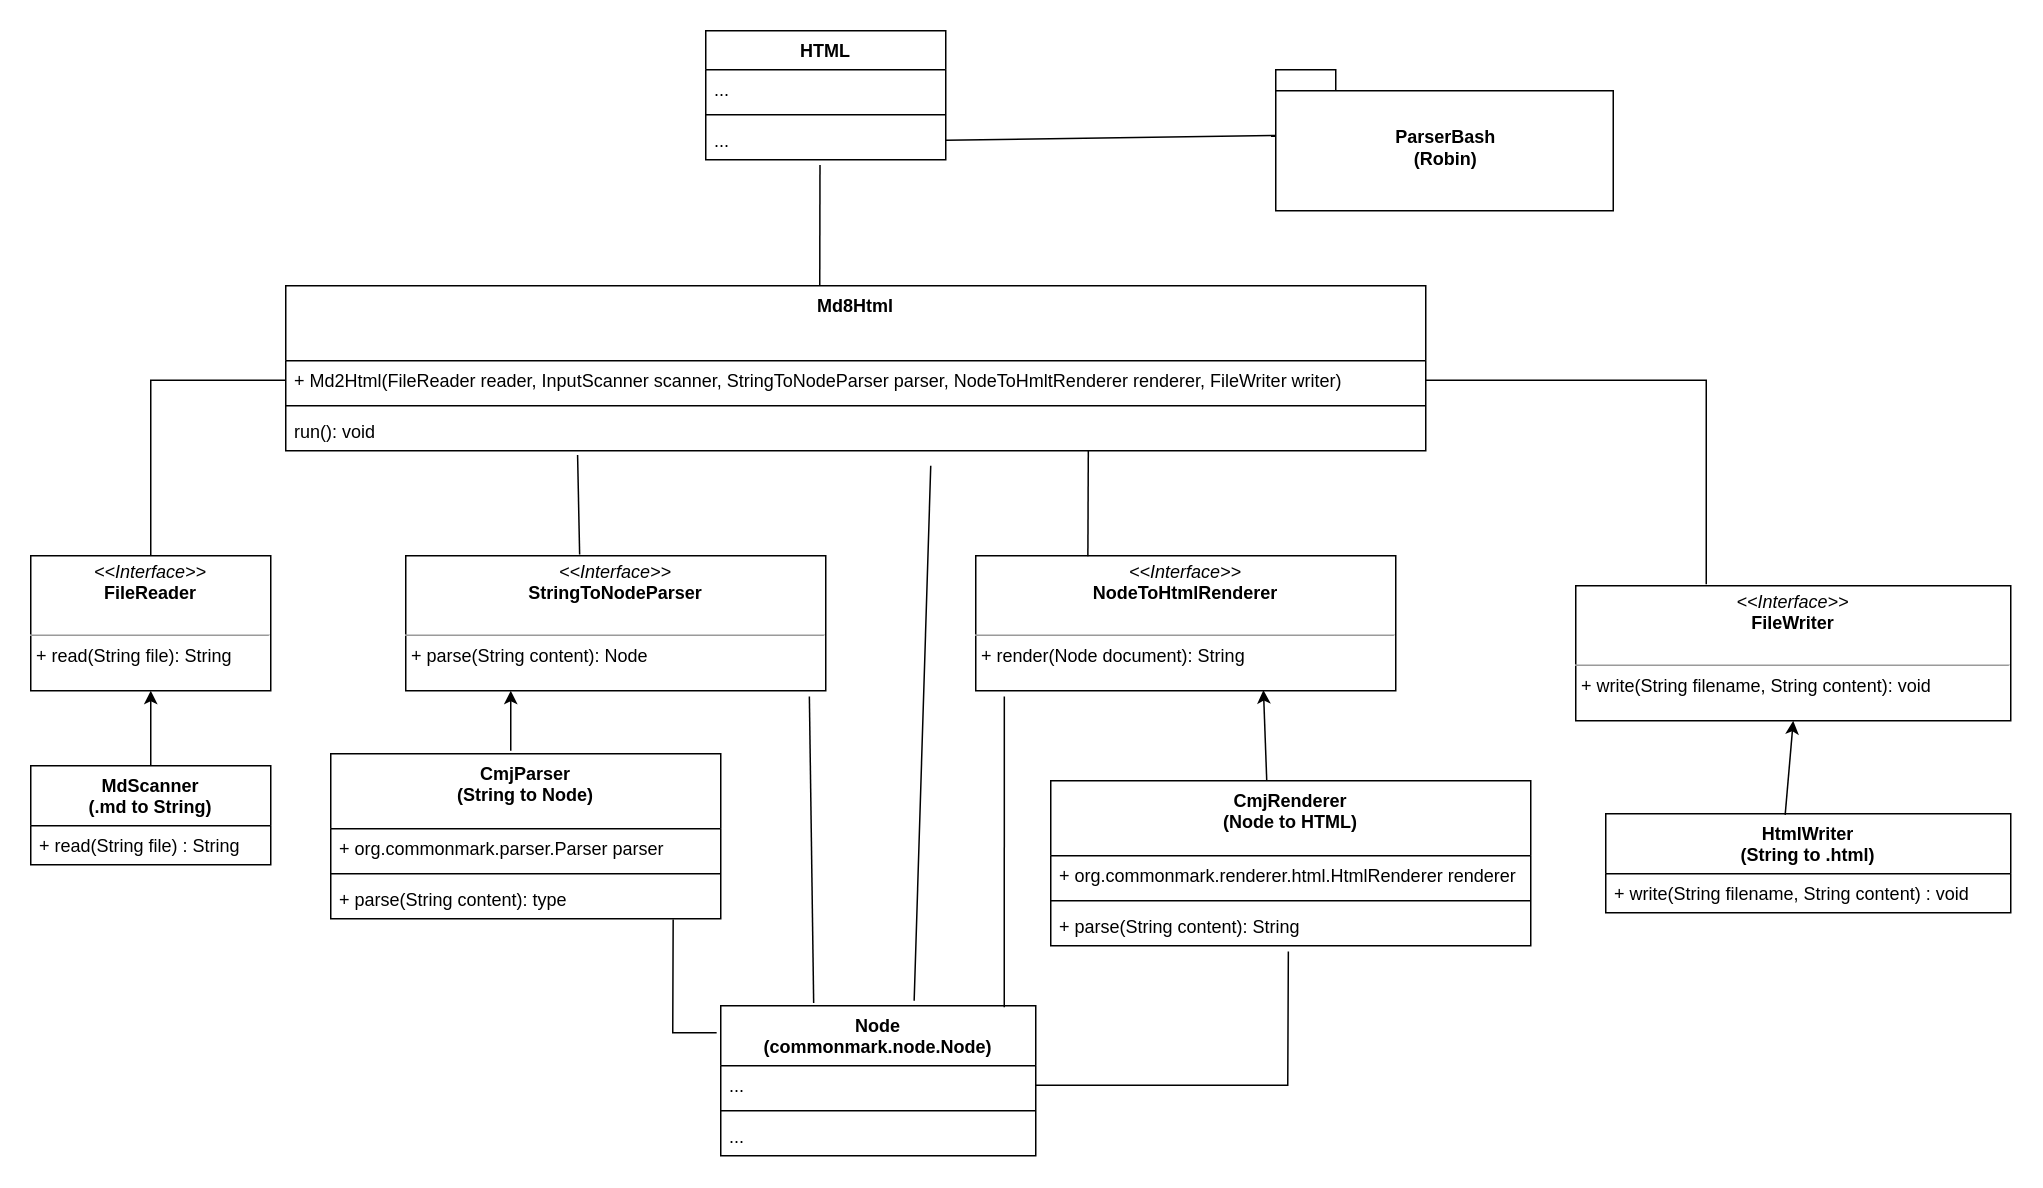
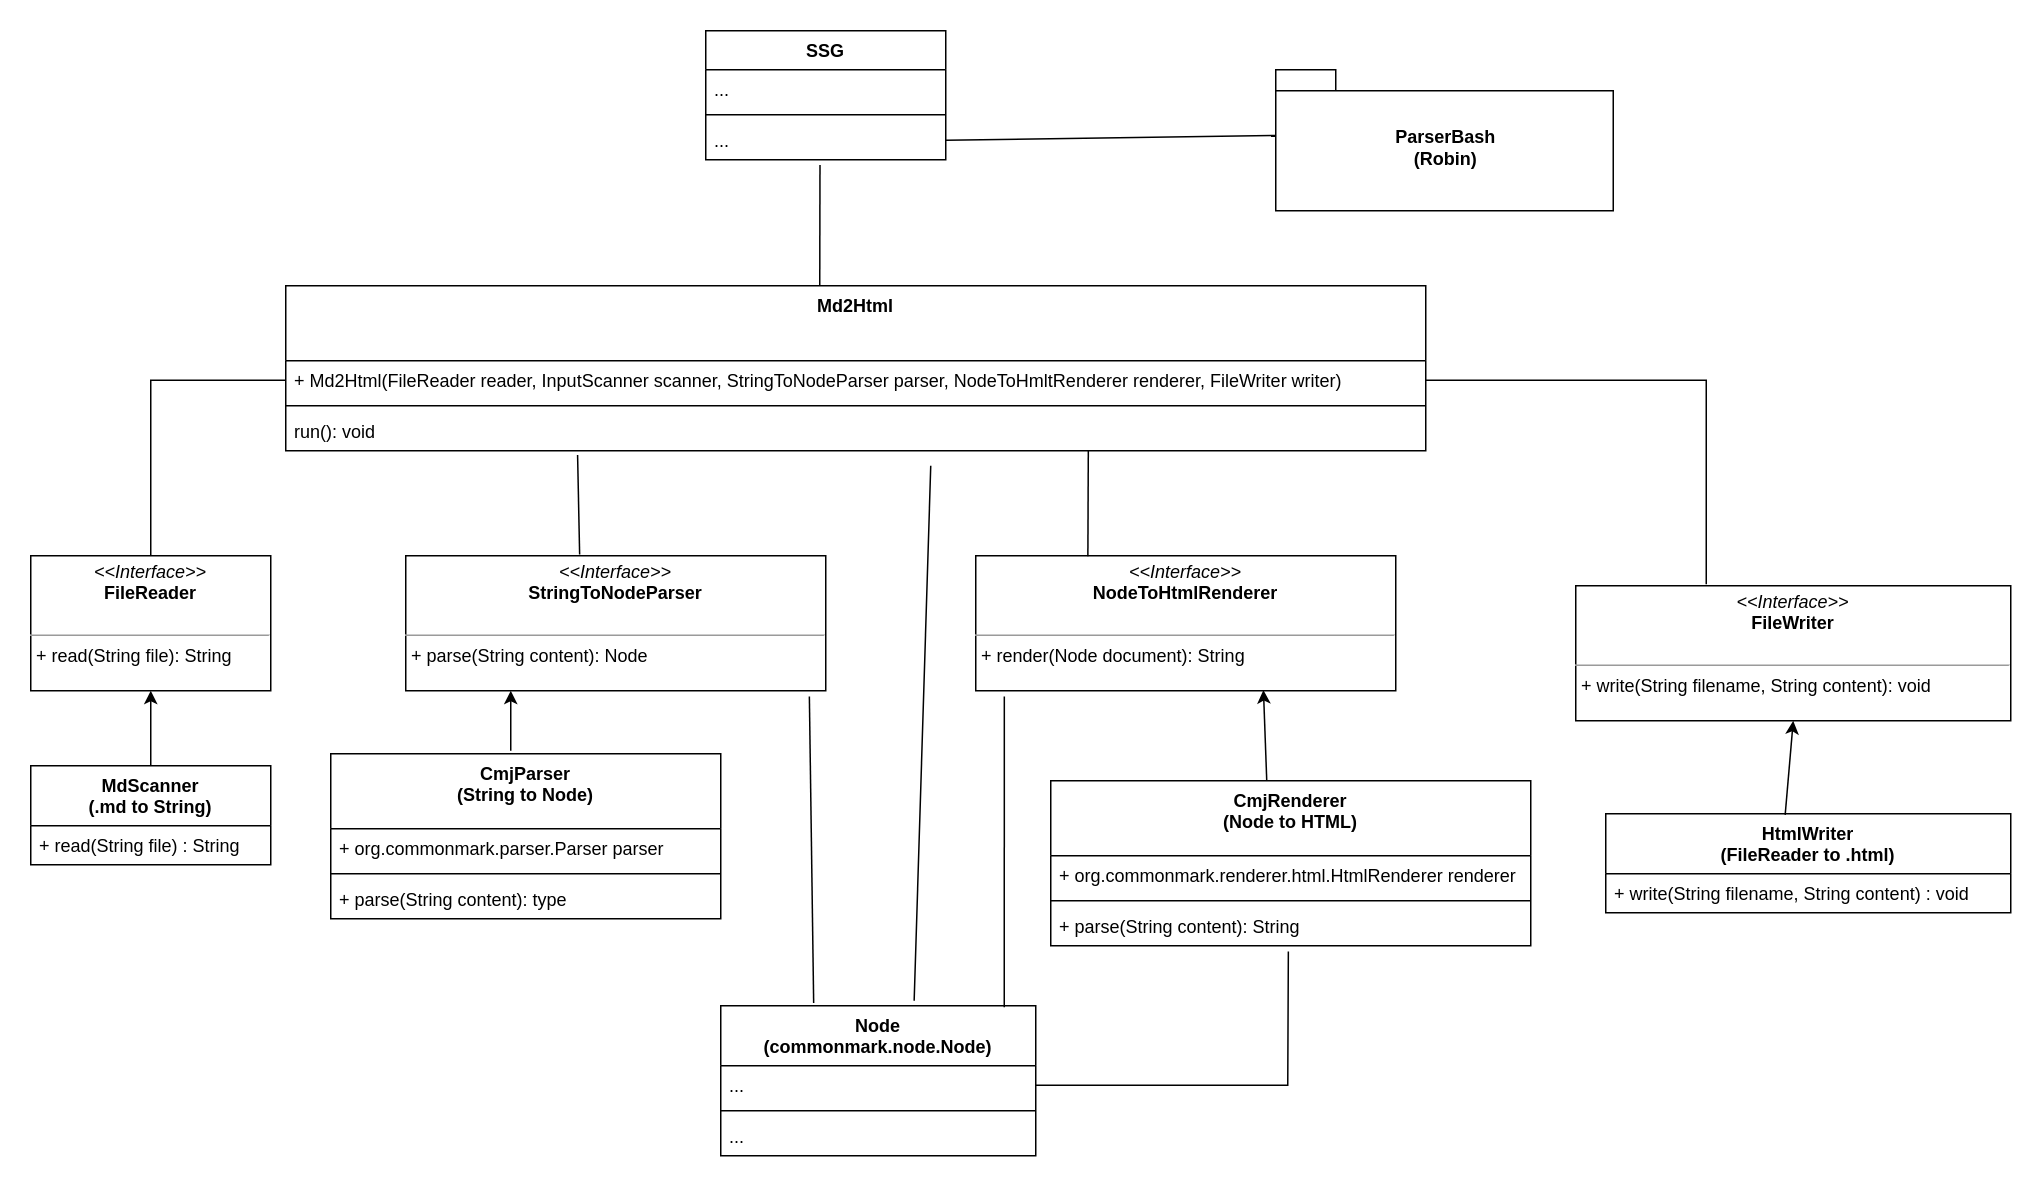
(825, 51) -> (825, 51)
(855, 306) -> (855, 306)
(1808, 834) -> (1808, 834)
(673, 999) -> none
